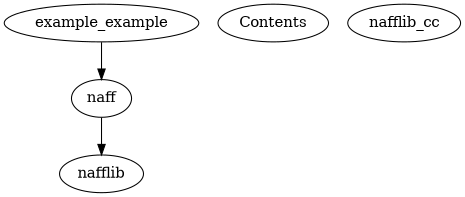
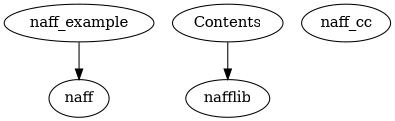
(102, 23) -> (79, 23)
(404, 23) -> (346, 23)
(102, 131) -> (228, 56)
